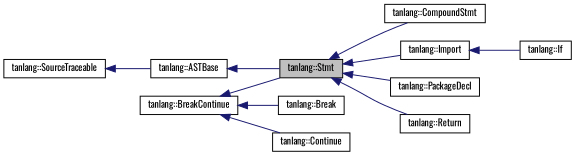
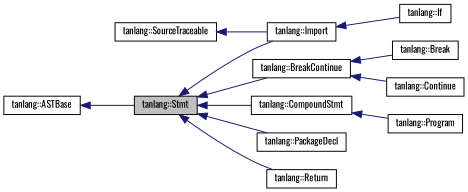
(133, 69) -> (247, 32)
(255, 86) -> (237, 86)
none -> (425, 124)
